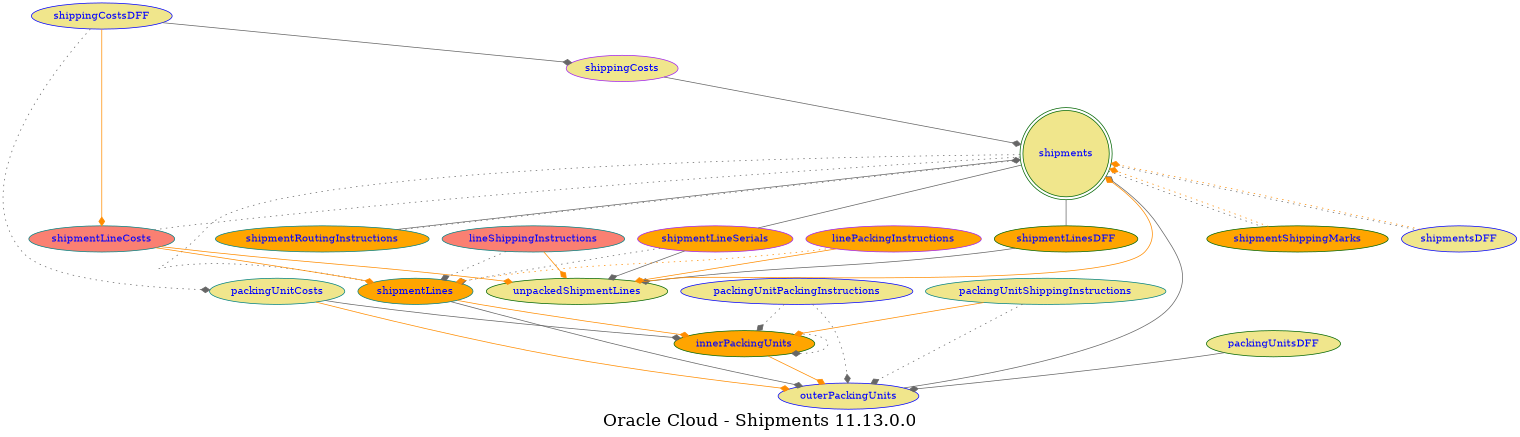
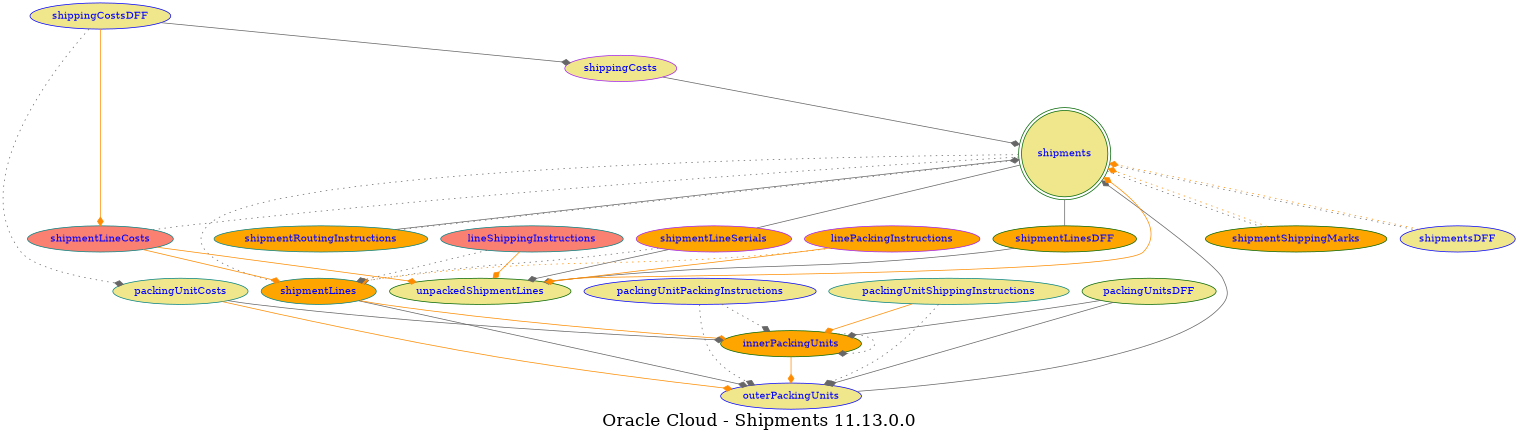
none -> (979, 318)
